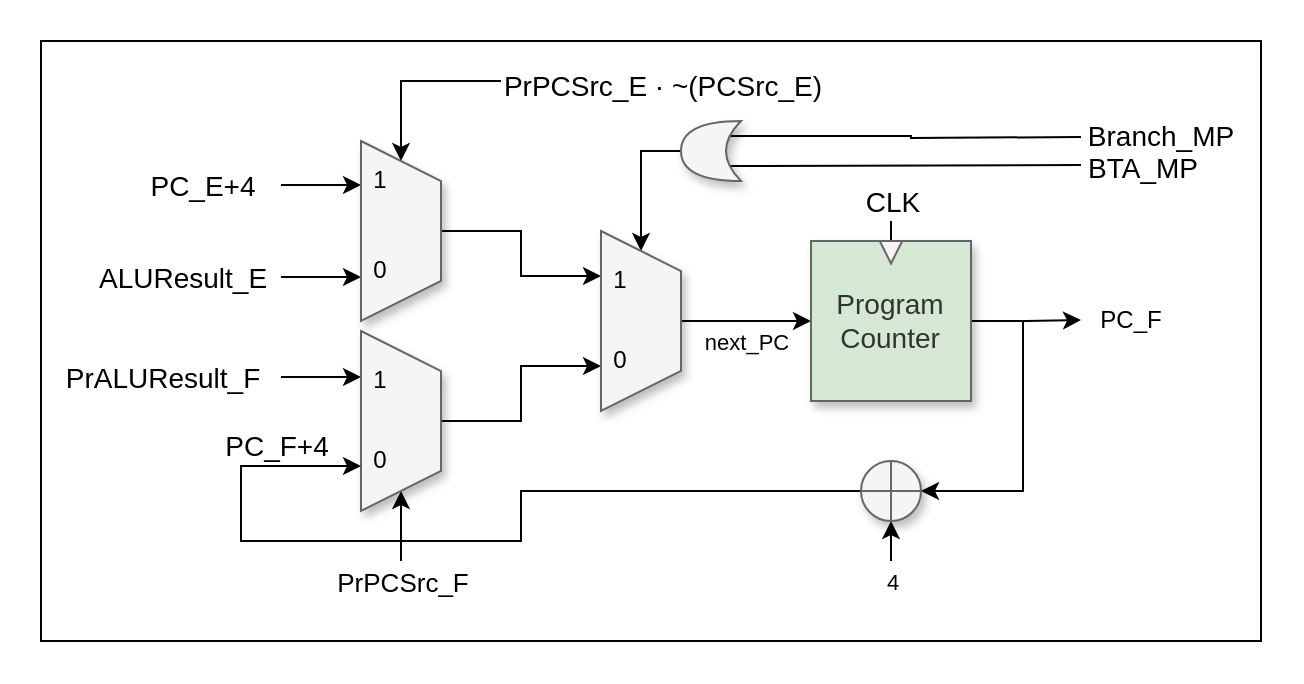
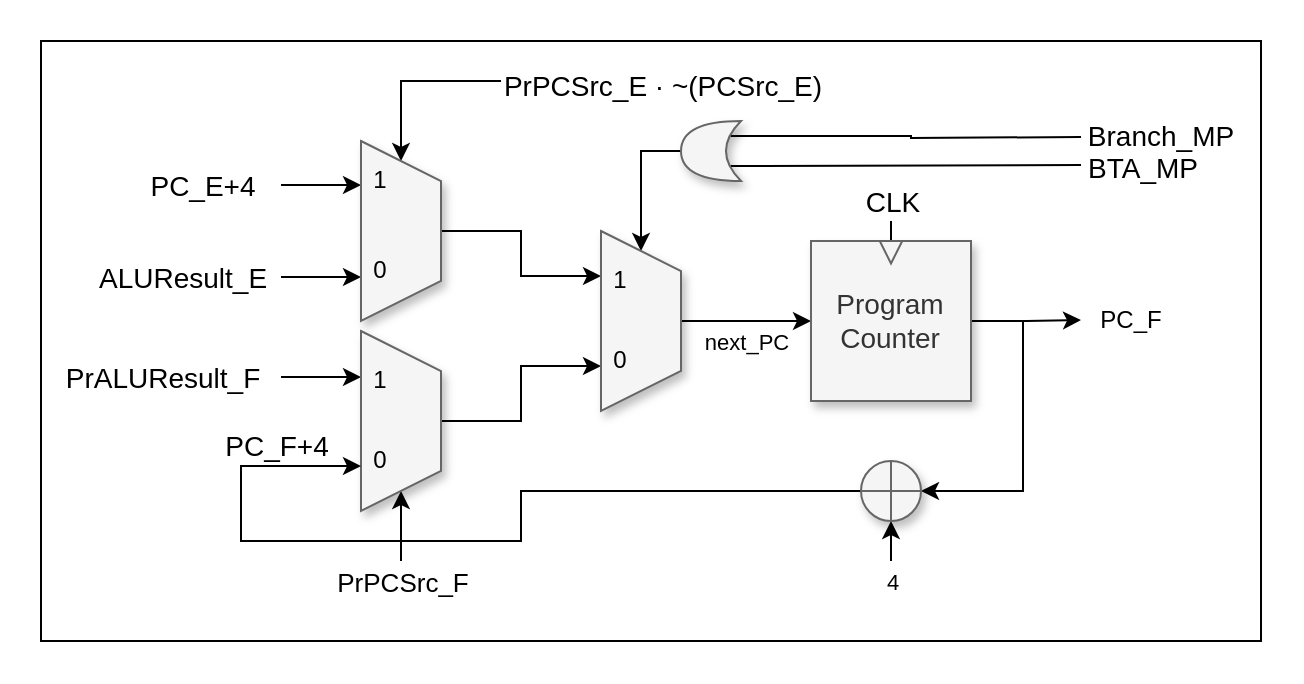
(891, 321) -> (891, 321)
